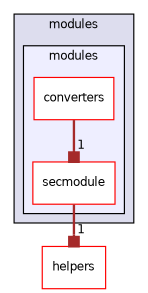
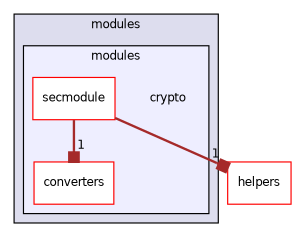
none -> (168, 99)
(74, 135) -> (74, 135)
